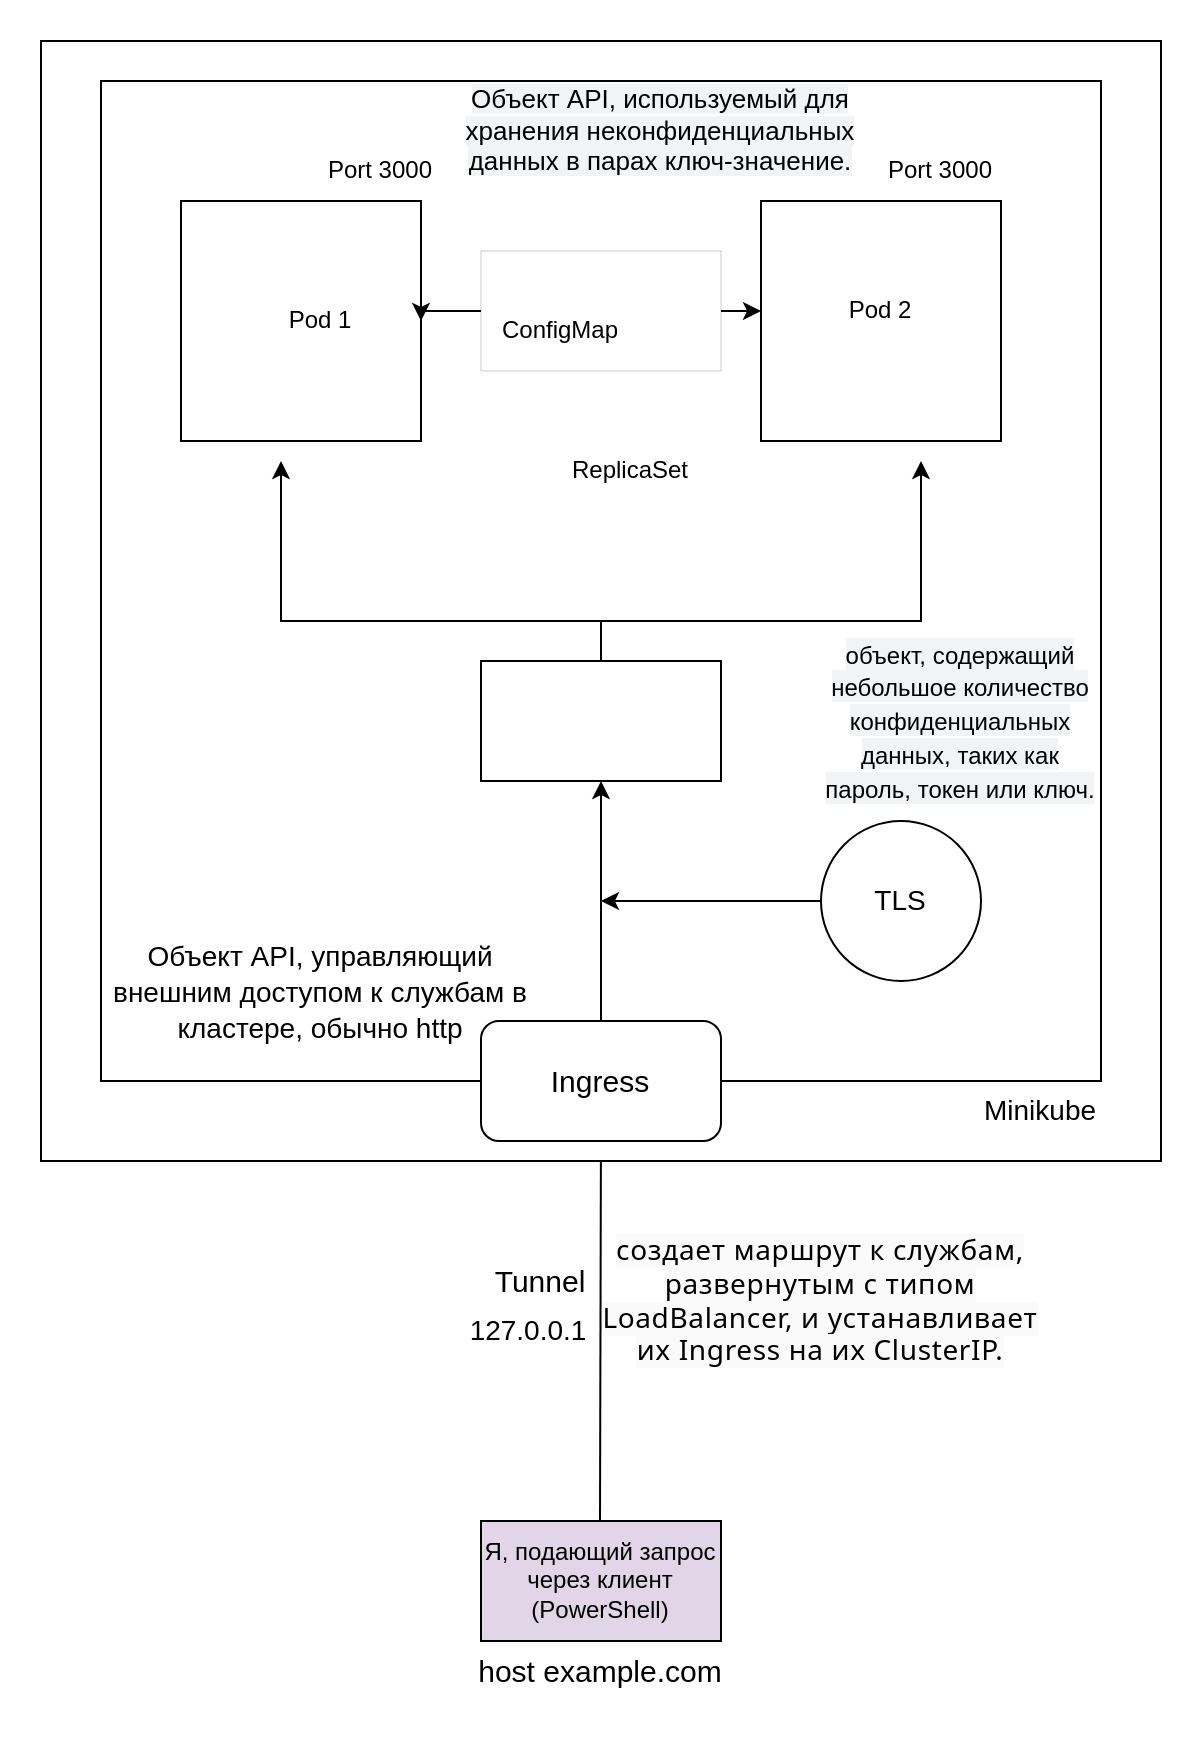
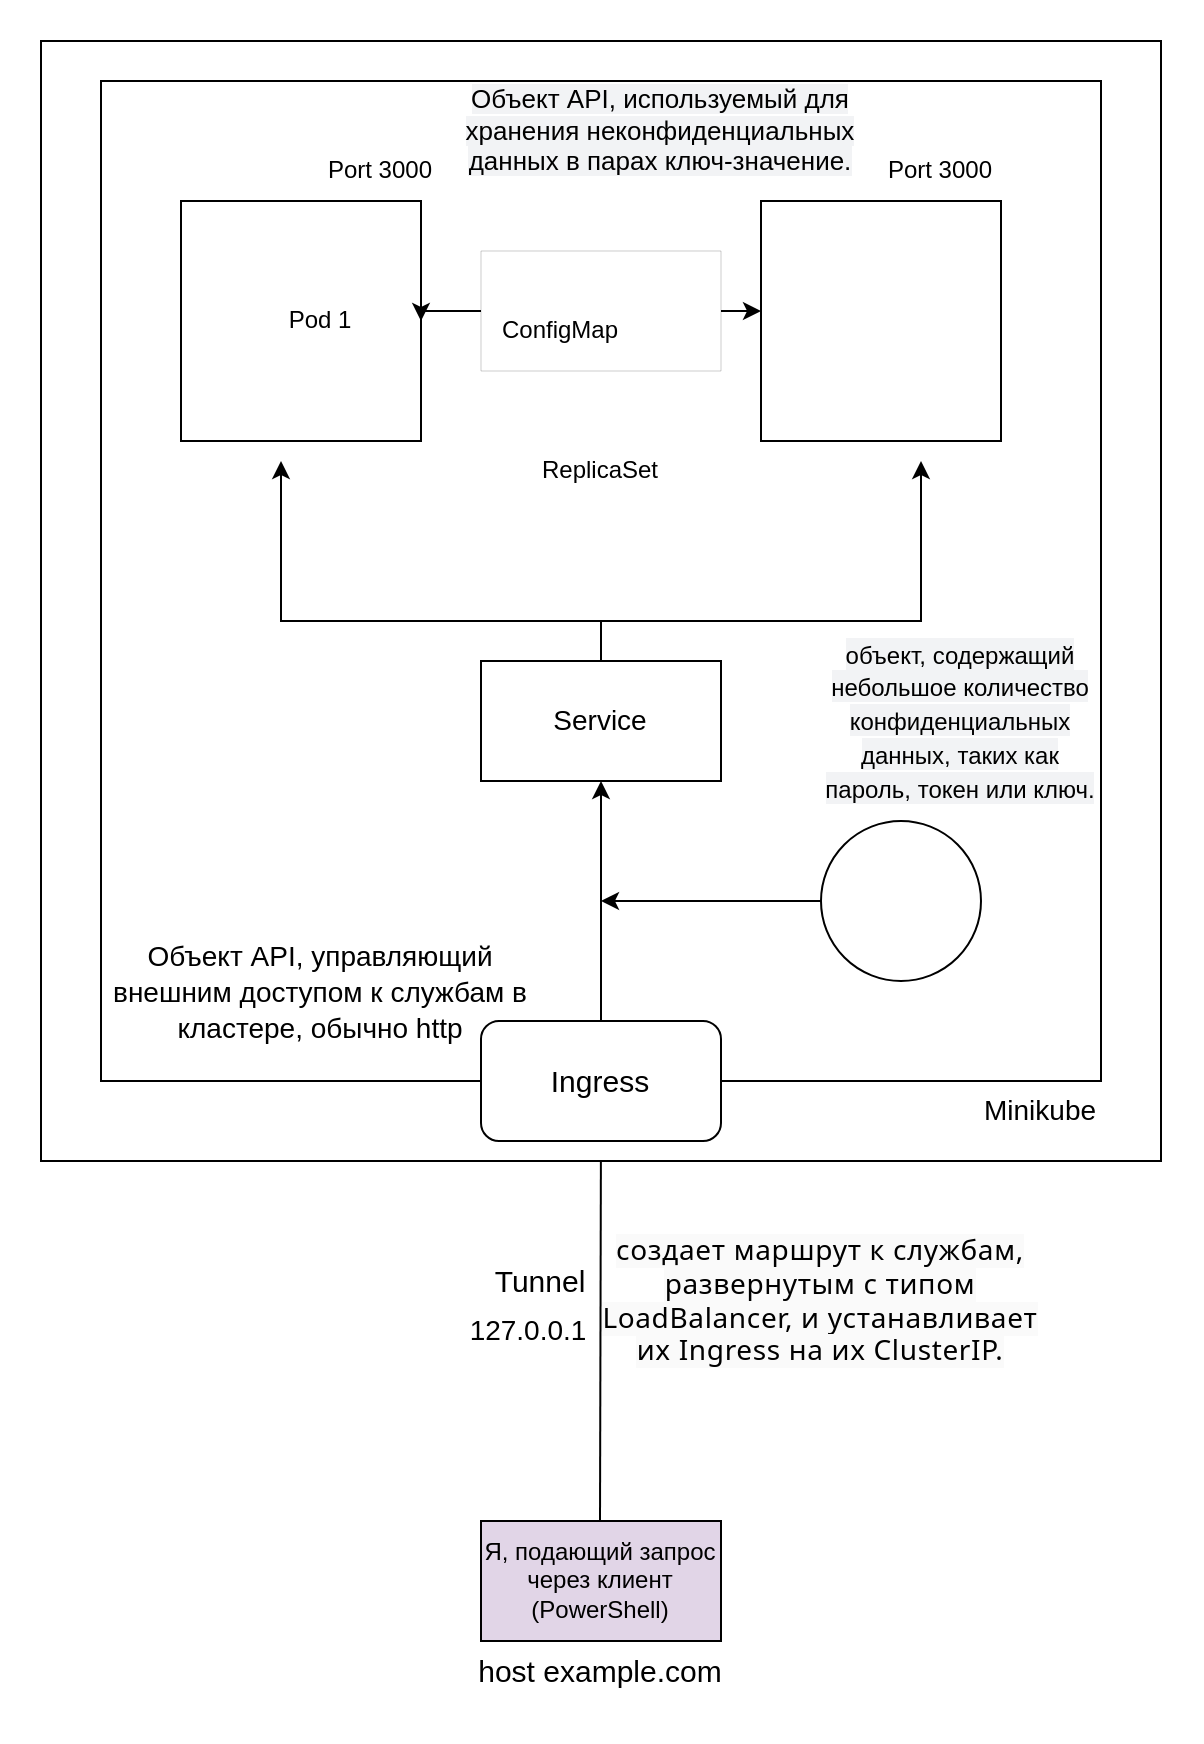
(881, 311) -> none
(631, 471) -> (601, 471)
none -> (601, 721)
(901, 901) -> none
